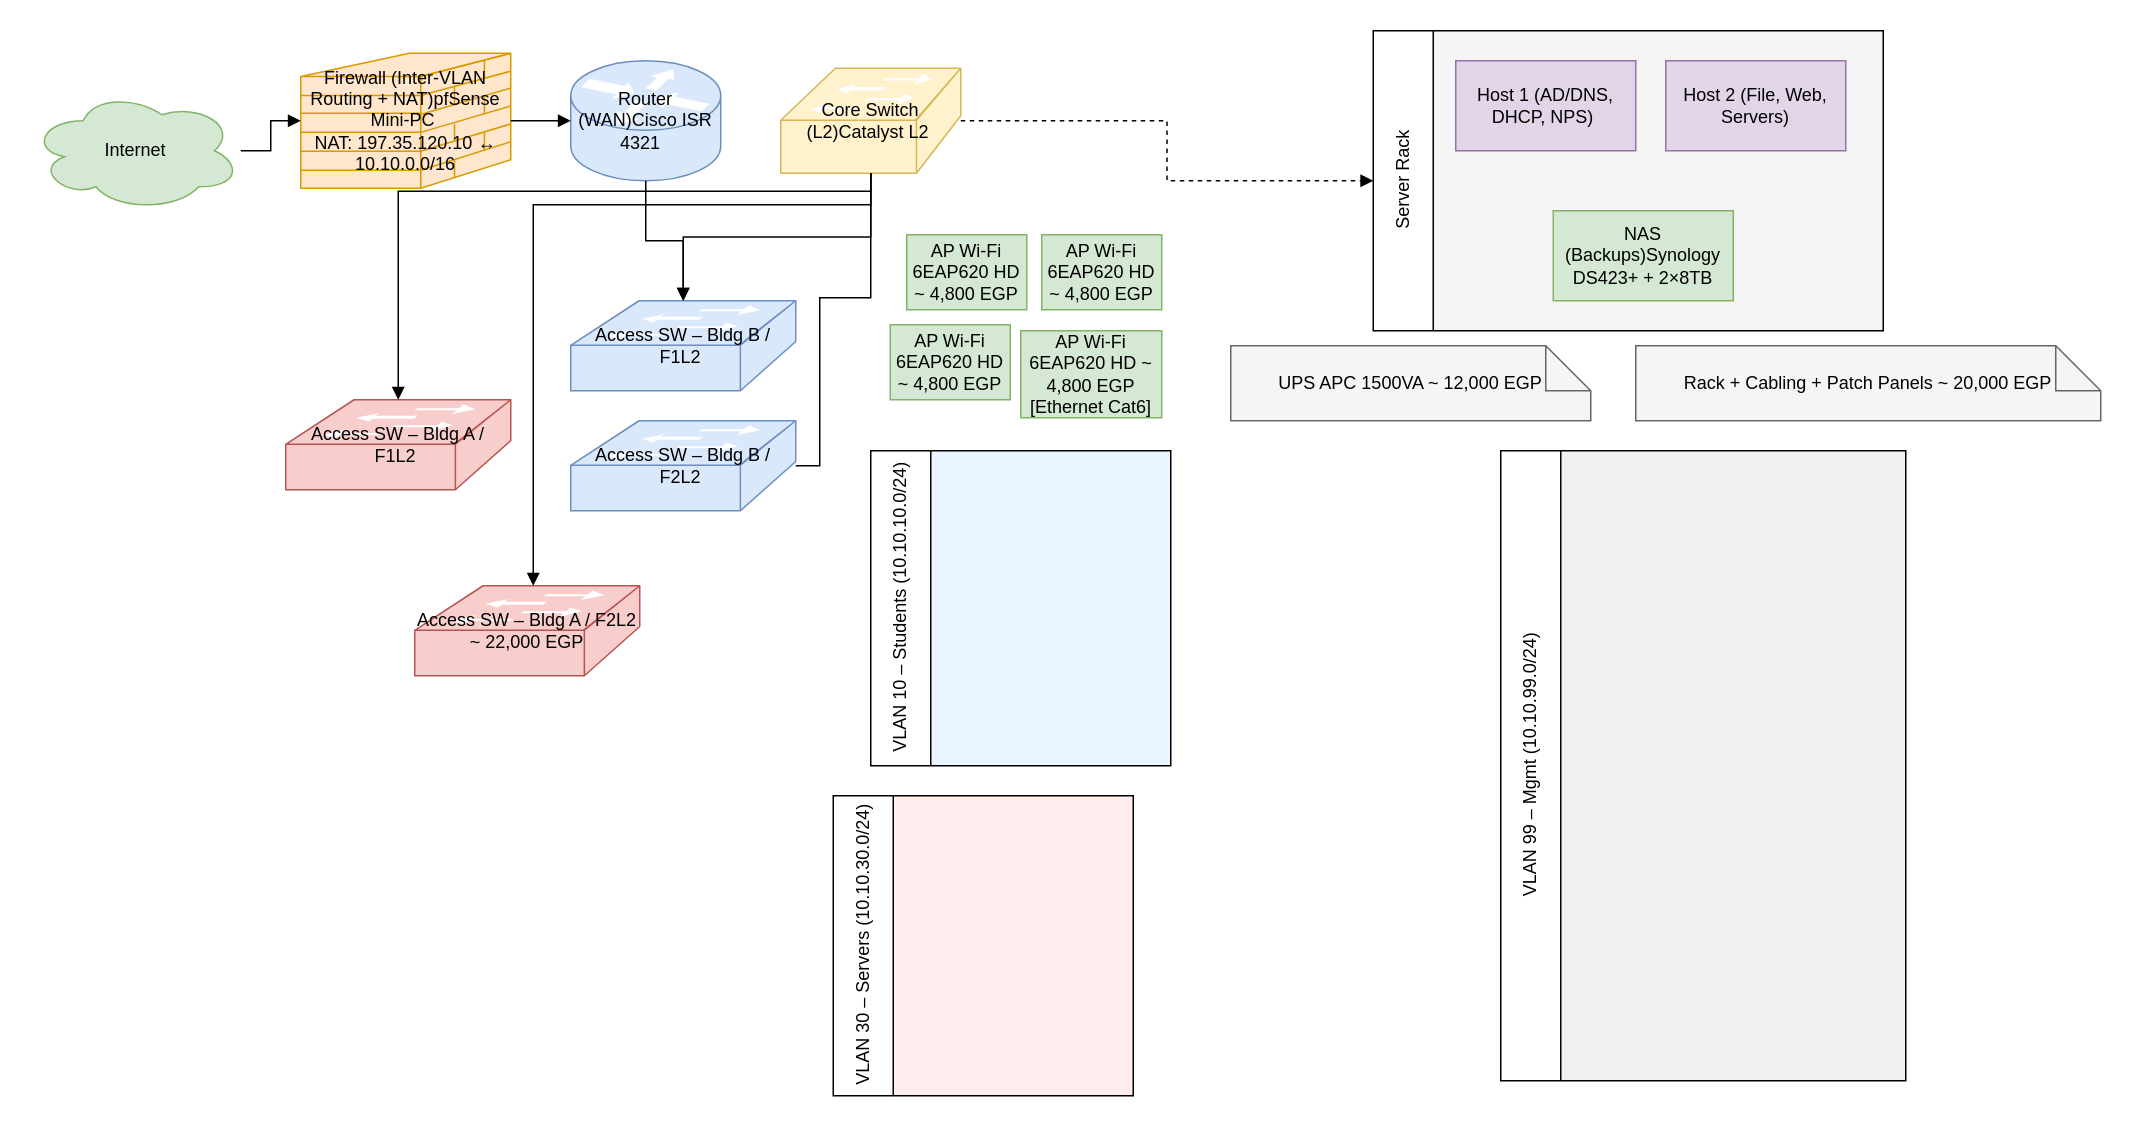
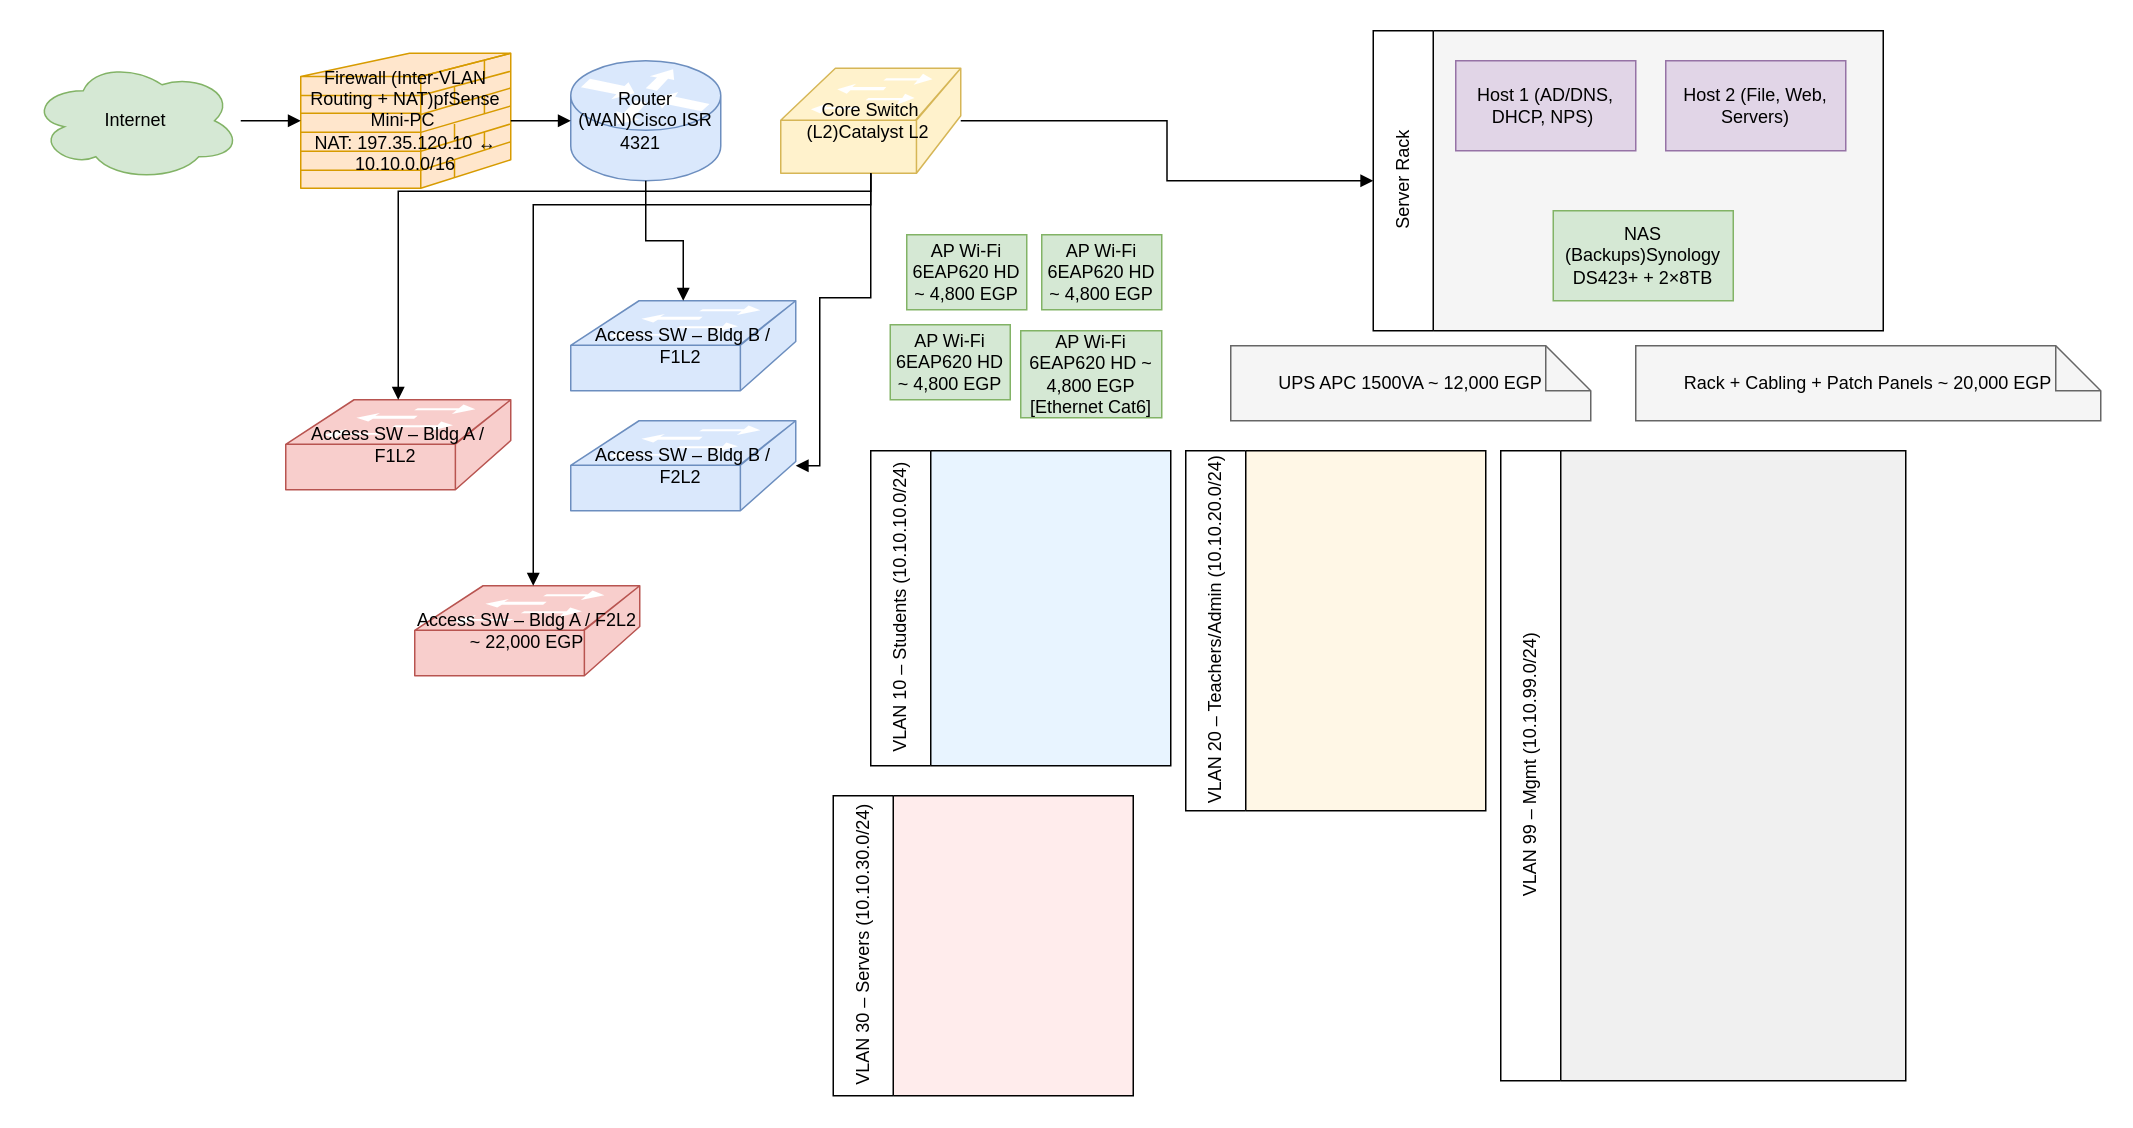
(1167, 146) -> (1167, 146)
(136, 151) -> (136, 121)
(775, 237) -> none
(803, 466) -> (809, 466)
none -> (1336, 631)
